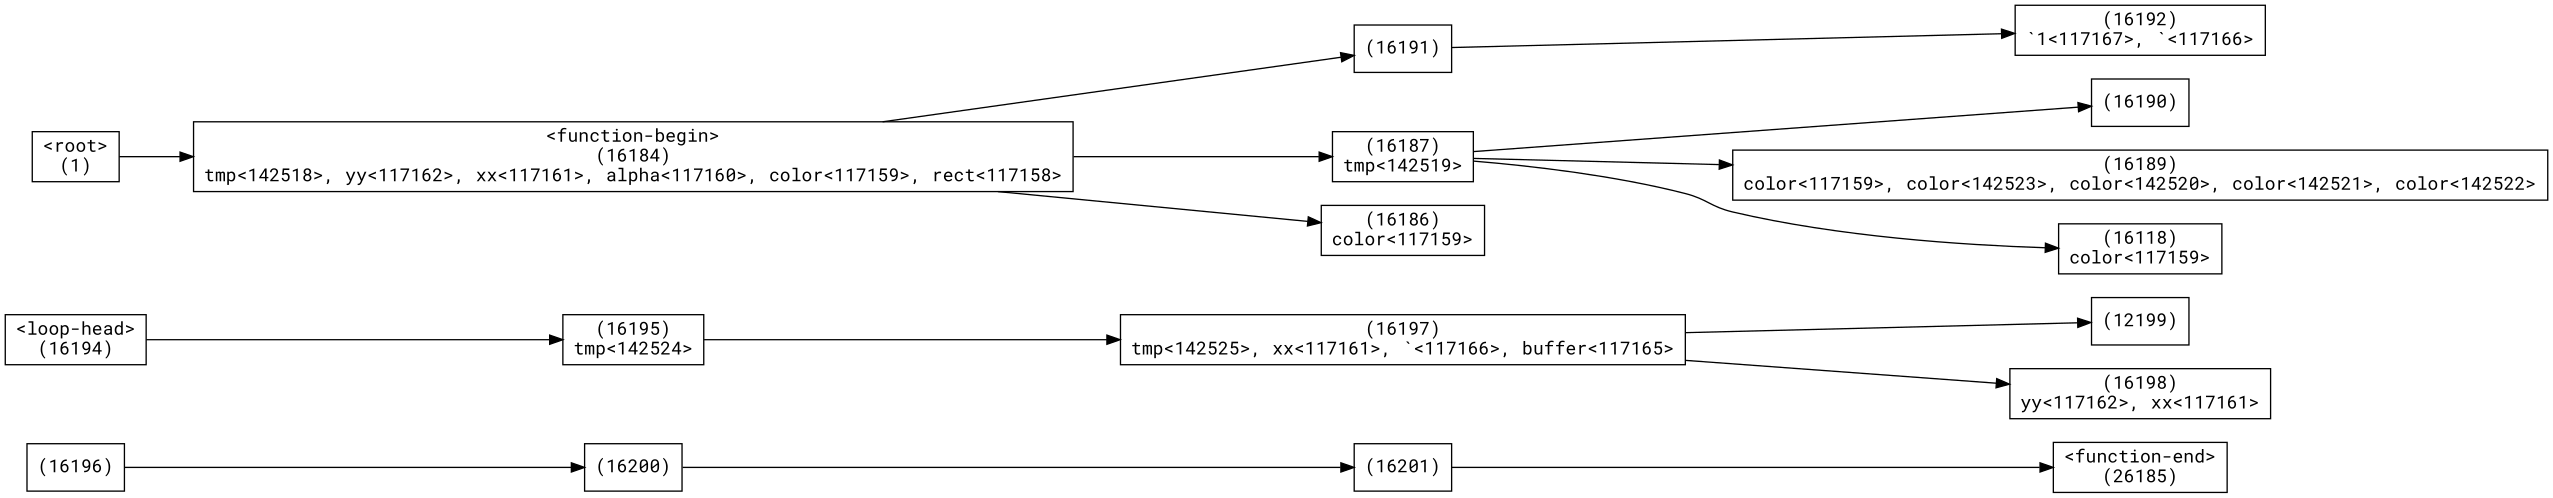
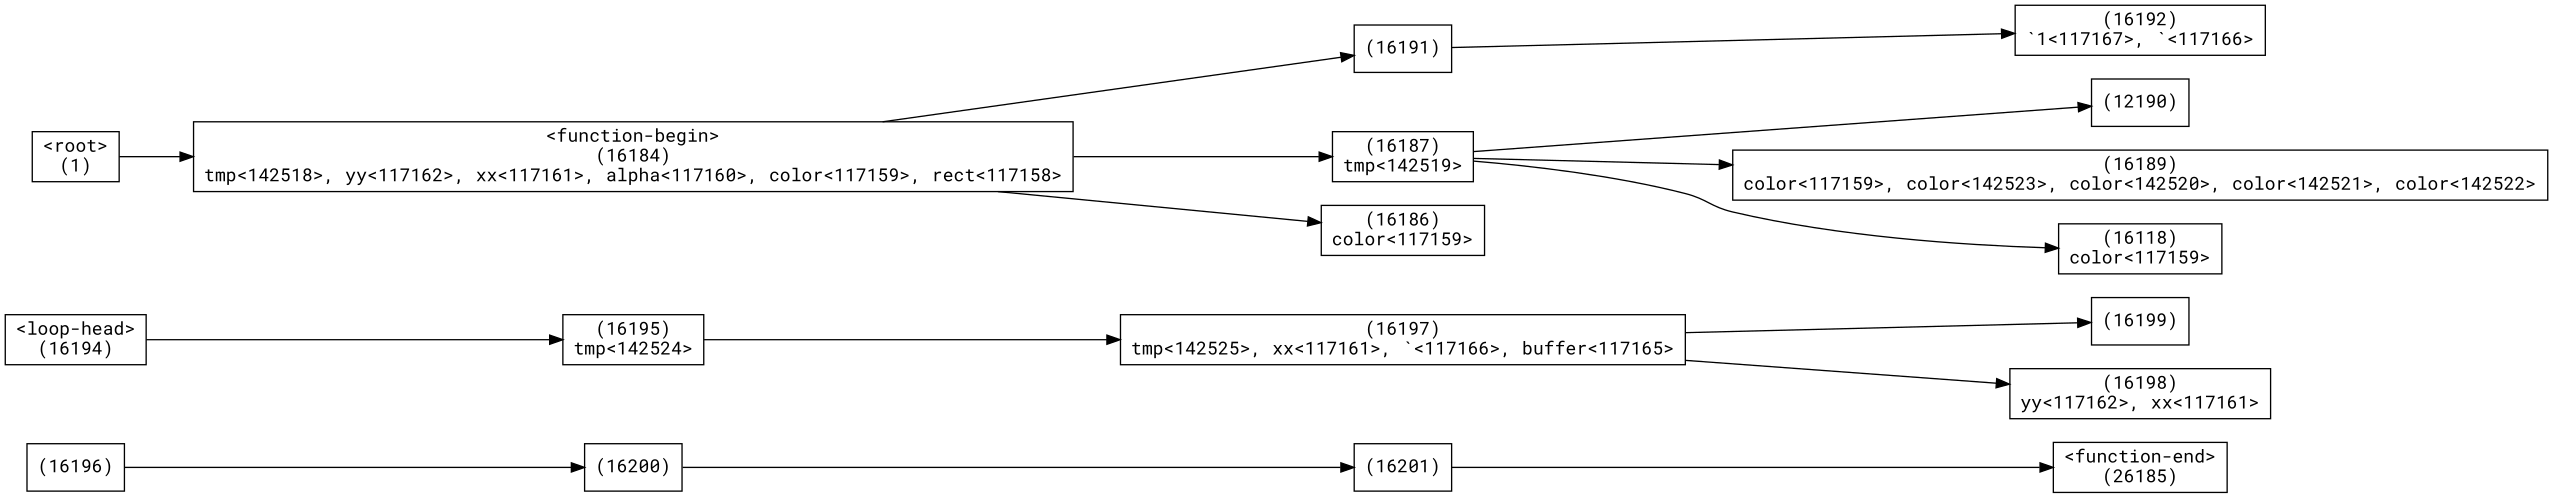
(2140, 103) -> (2140, 103)
(2140, 321) -> (2140, 321)
